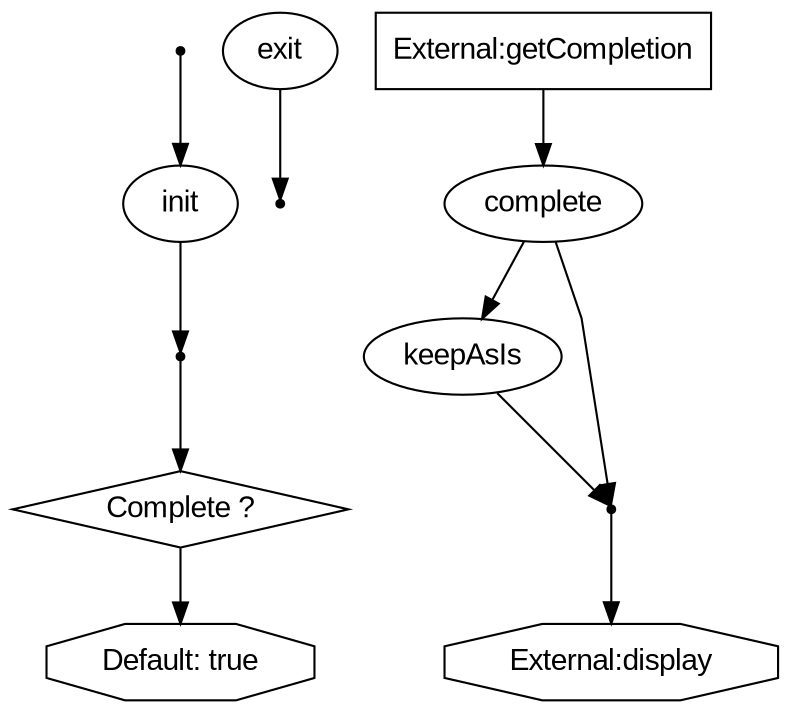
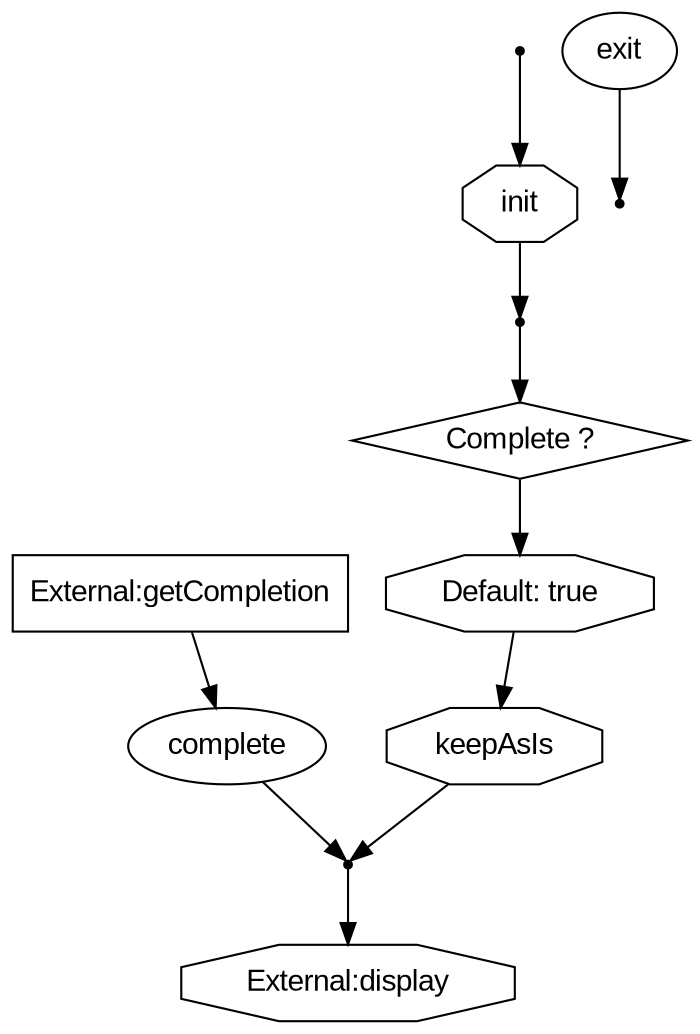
(180, 204) -> (520, 204)
(508, 271) -> (509, 659)
(463, 357) -> (494, 746)
